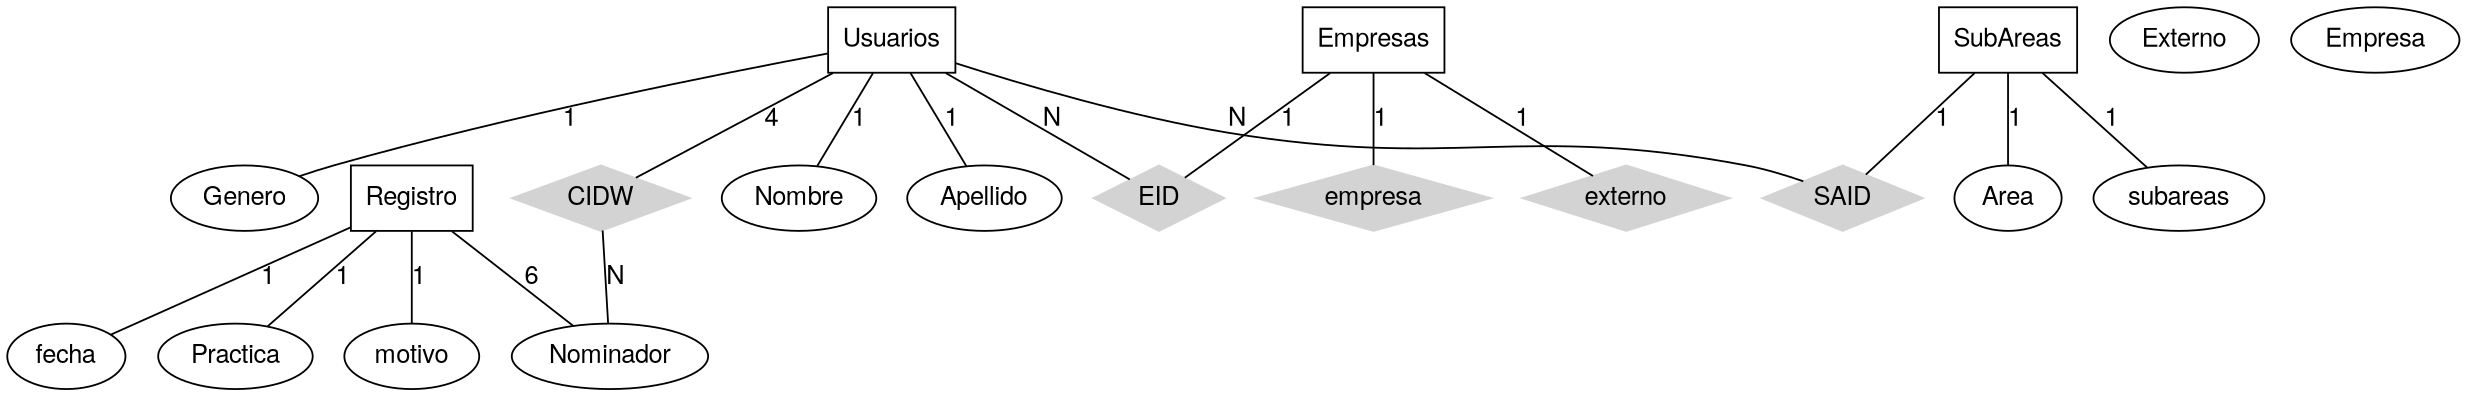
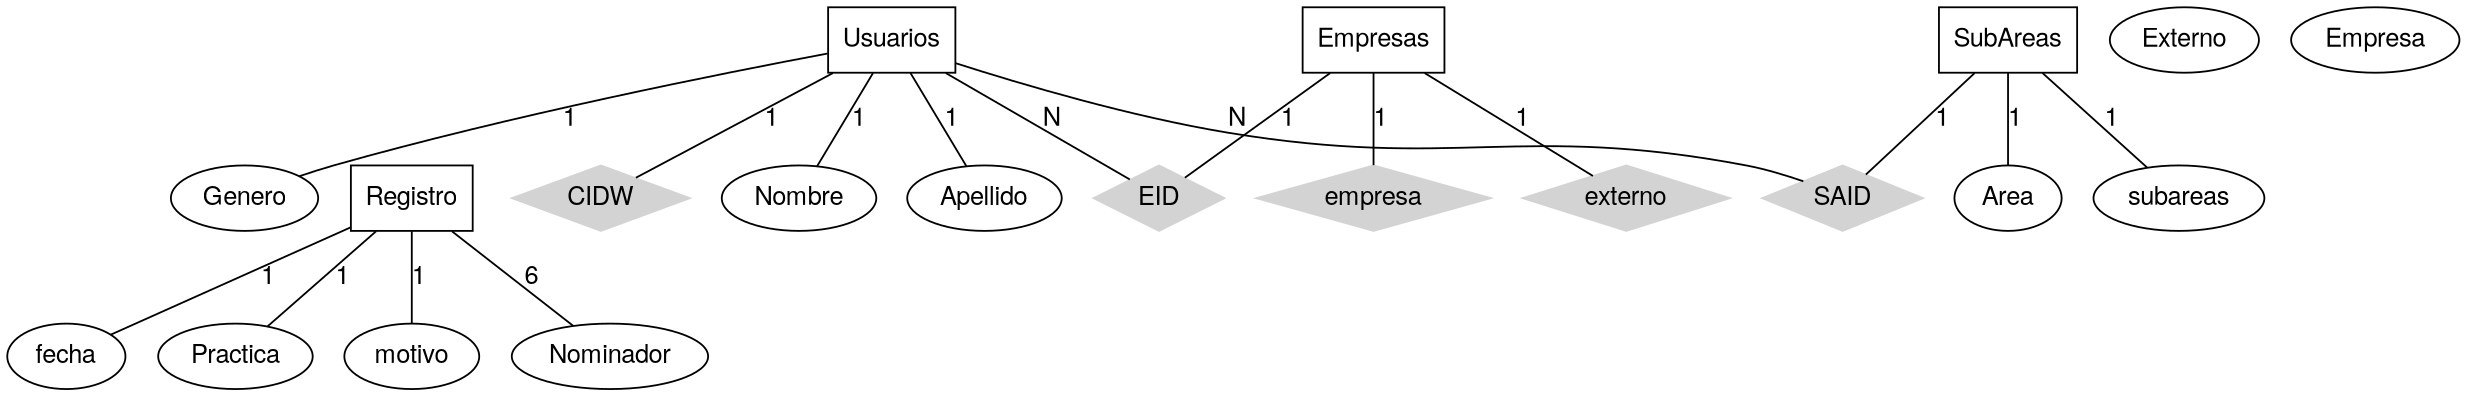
(772, 119) -> (772, 119)
(605, 277) -> none
